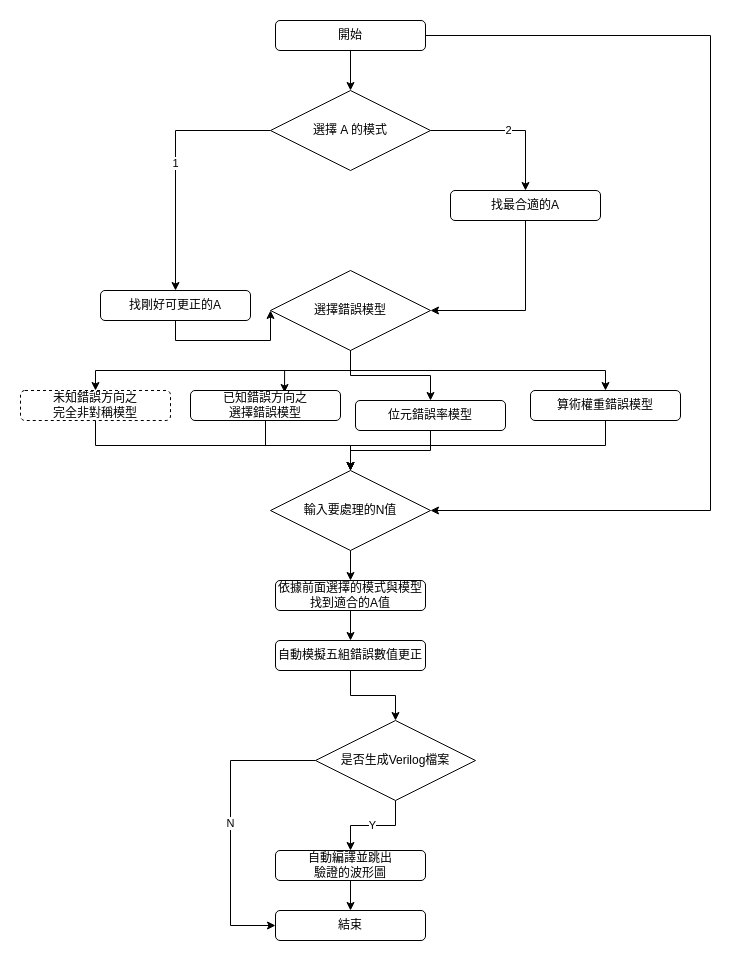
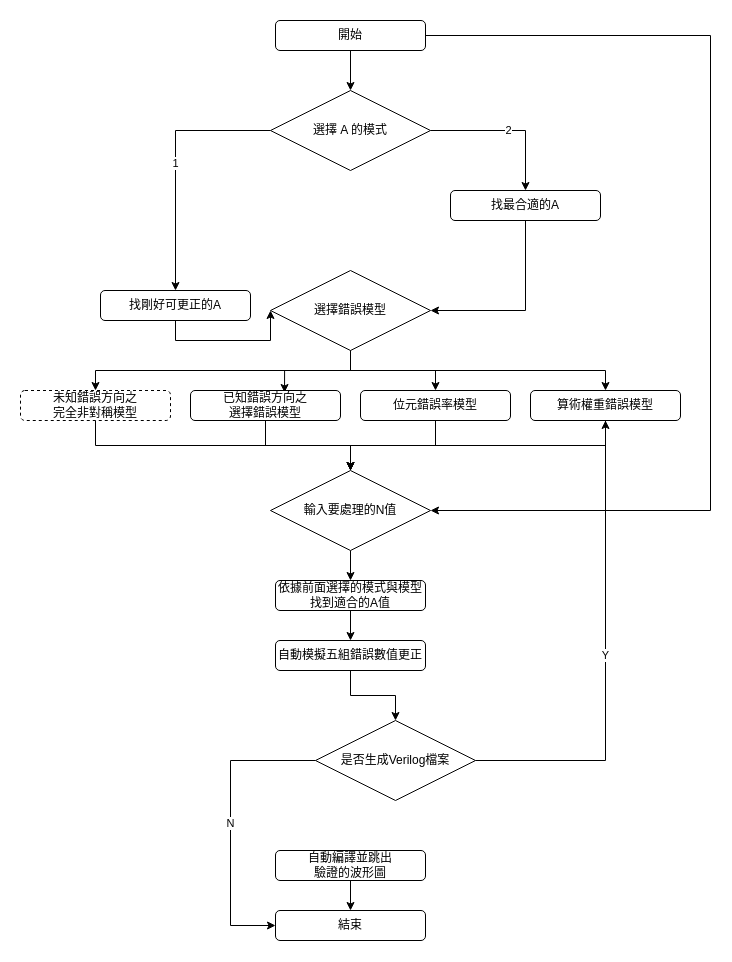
(431, 416) -> (436, 406)
(377, 826) -> (606, 668)
